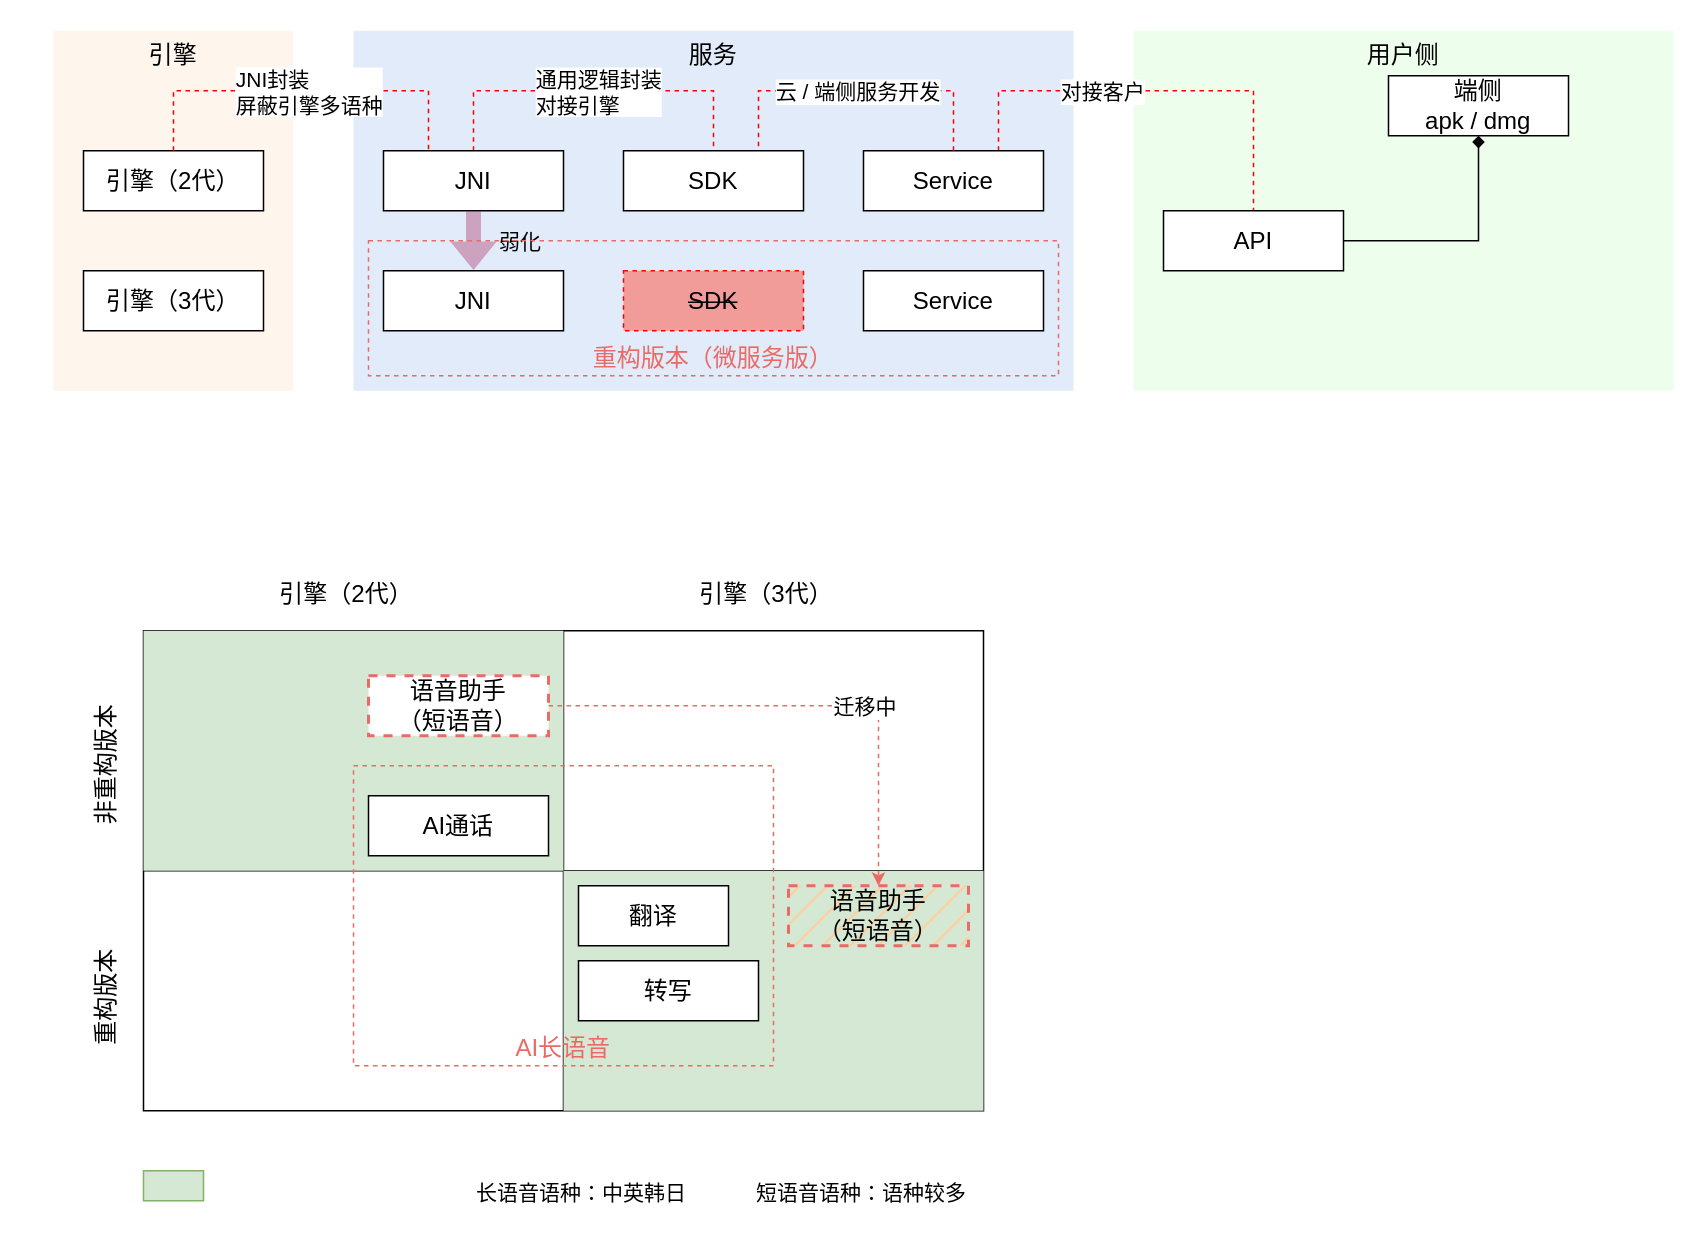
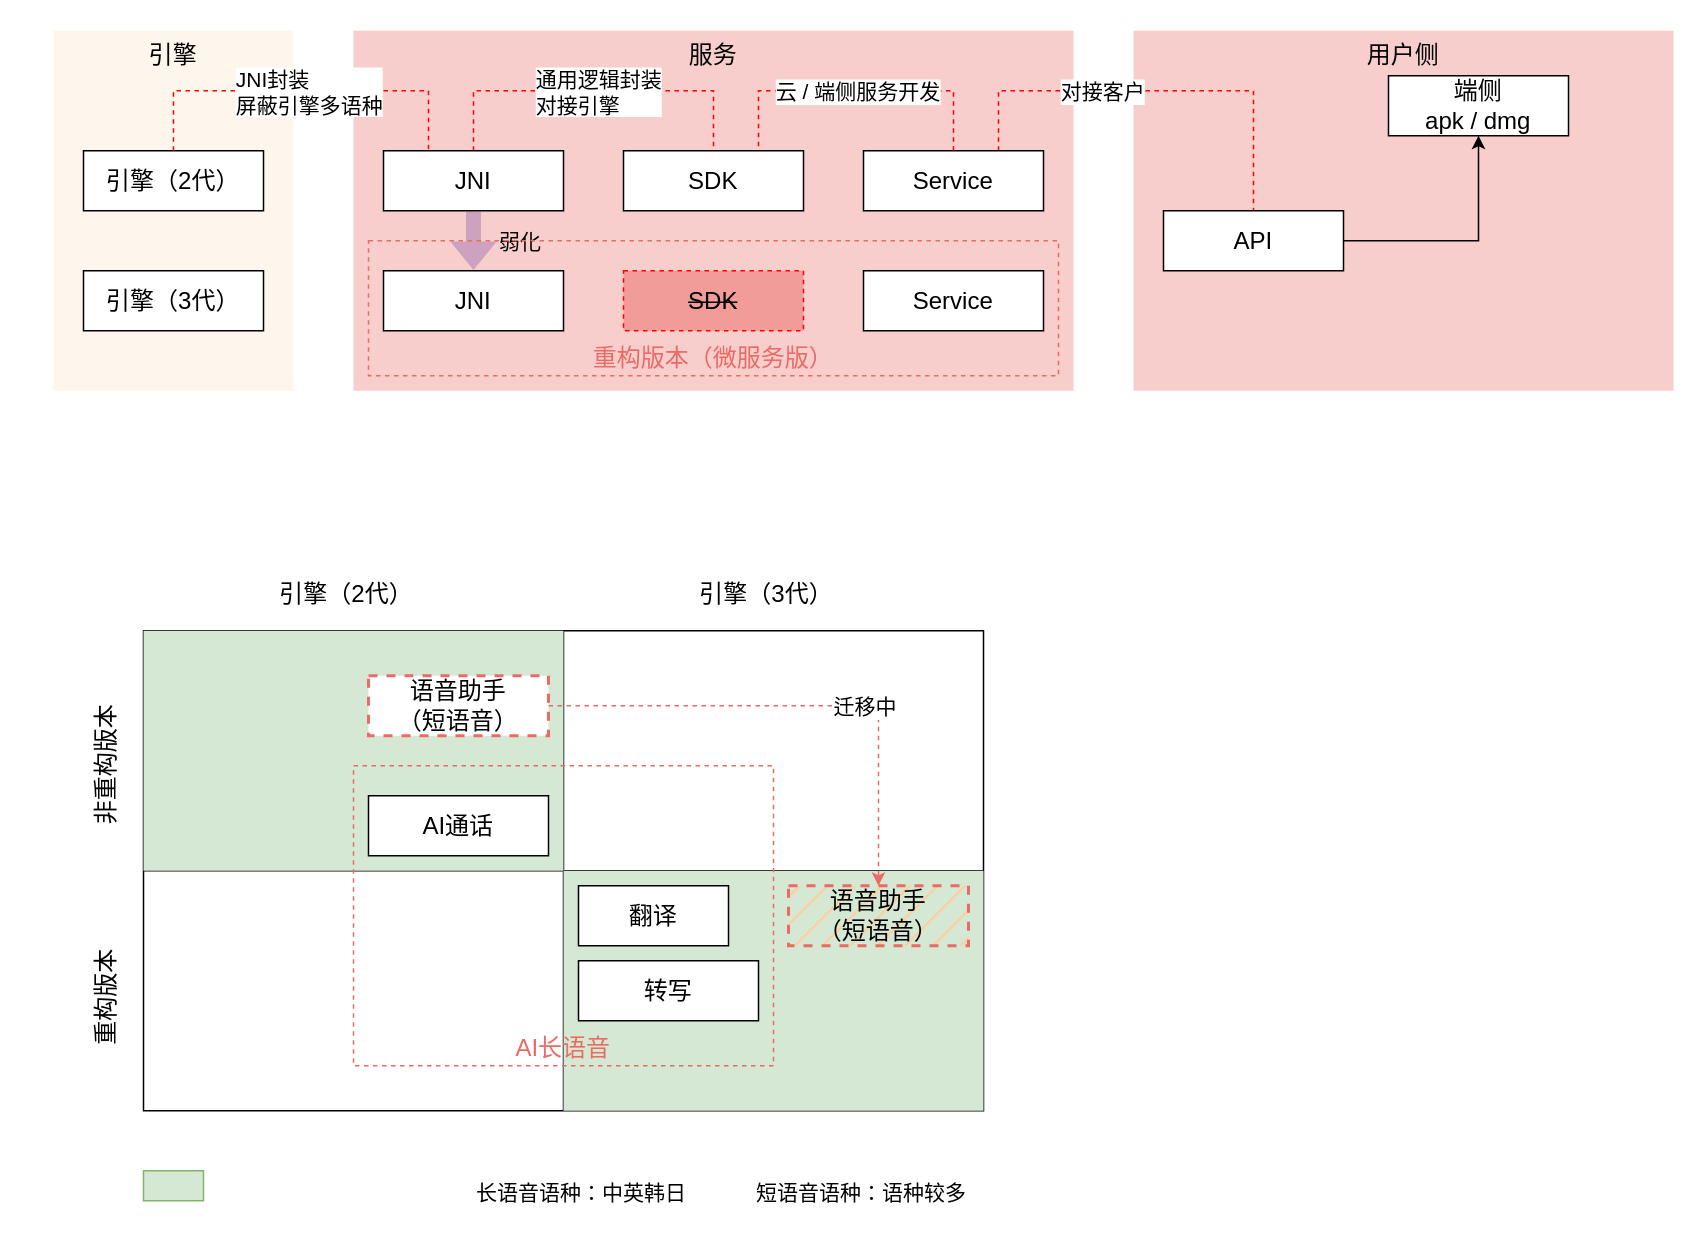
(713, 56) -> (713, 56)
(1478, 148) -> (1478, 147)
(1403, 211) -> (1403, 211)
